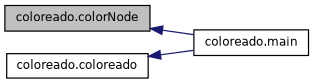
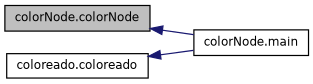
(77, 18) -> (77, 18)
(251, 43) -> (251, 43)
